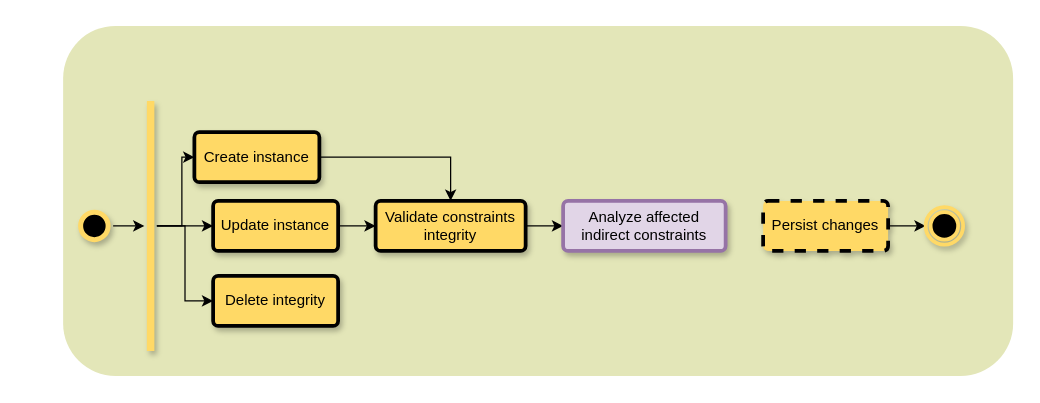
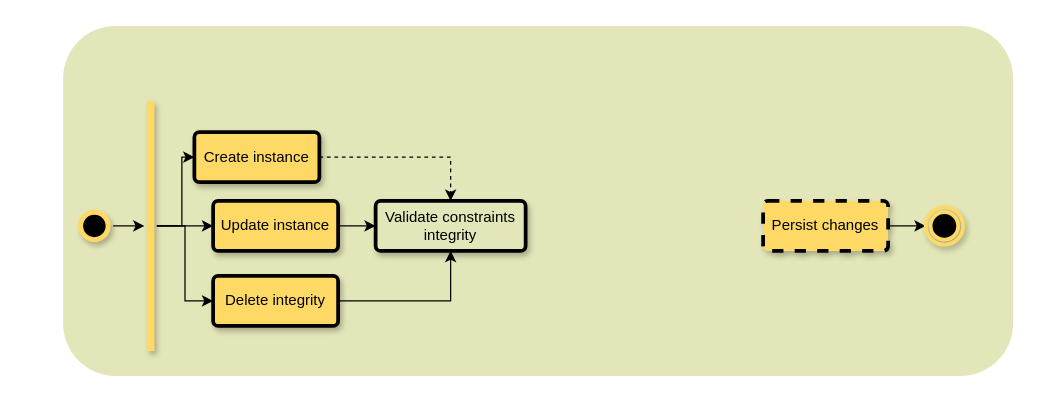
(403, 157) -> (403, 157)
(451, 226) -> (451, 226)
(540, 226) -> none
(644, 226) -> none
none -> (415, 301)
